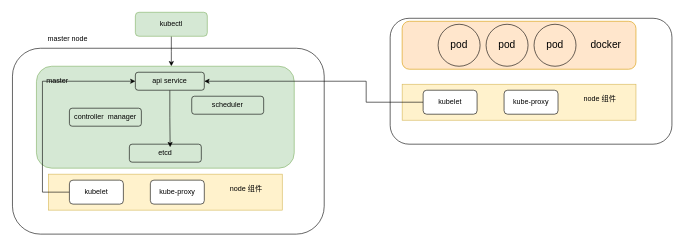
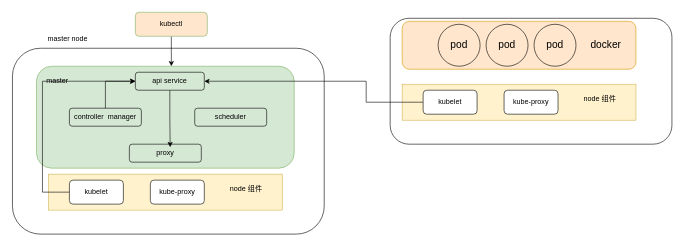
(171, 24) -> (171, 24)
none -> (105, 96)
(228, 105) -> (231, 117)
(165, 153) -> (165, 153)
